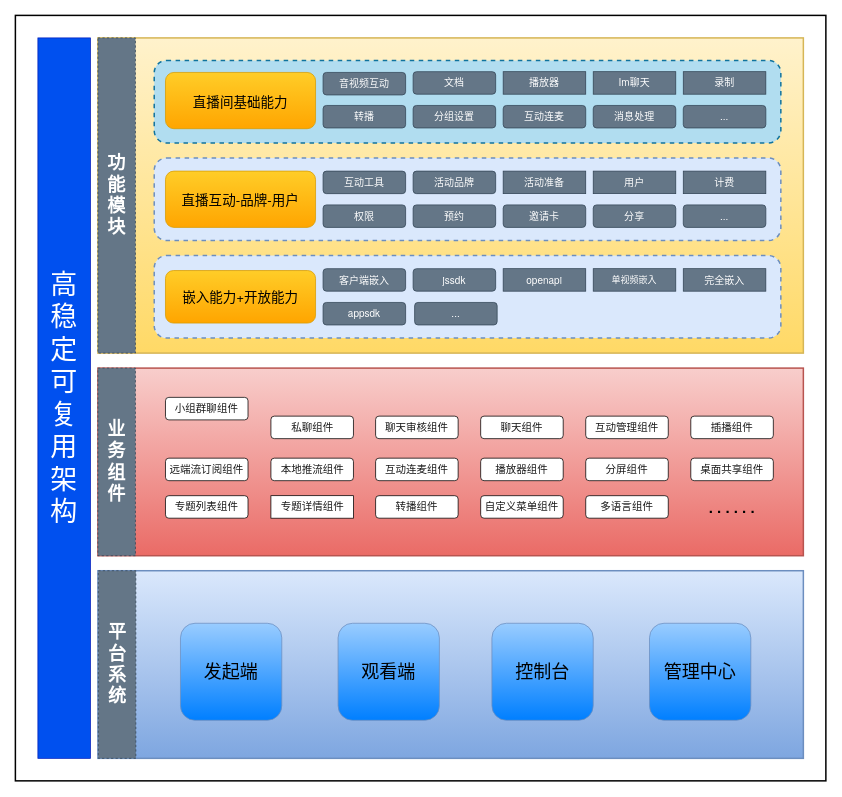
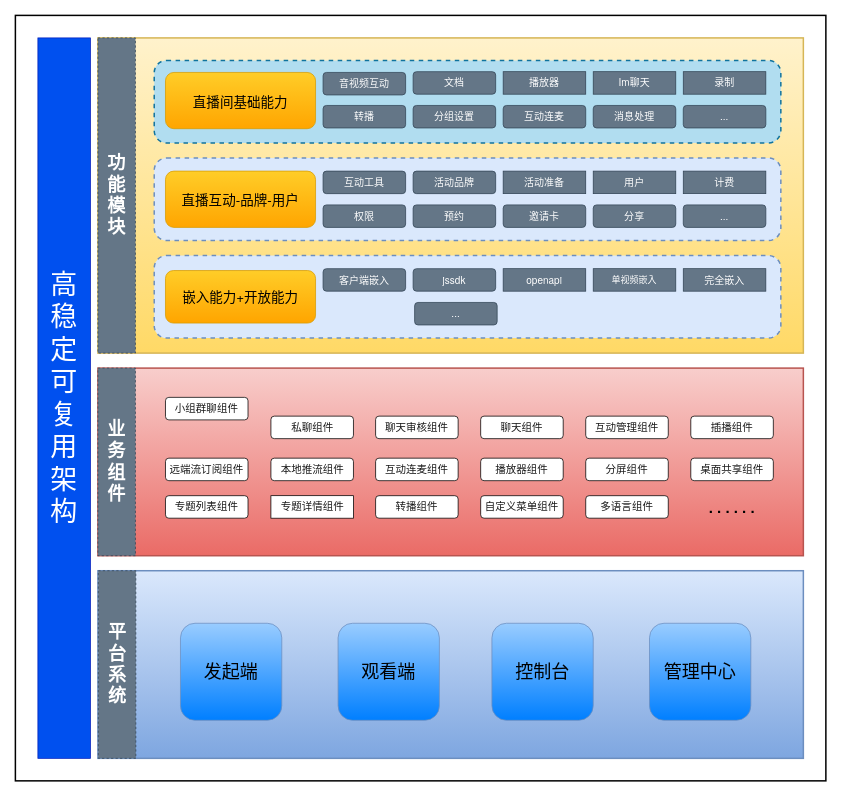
(364, 314) -> none
